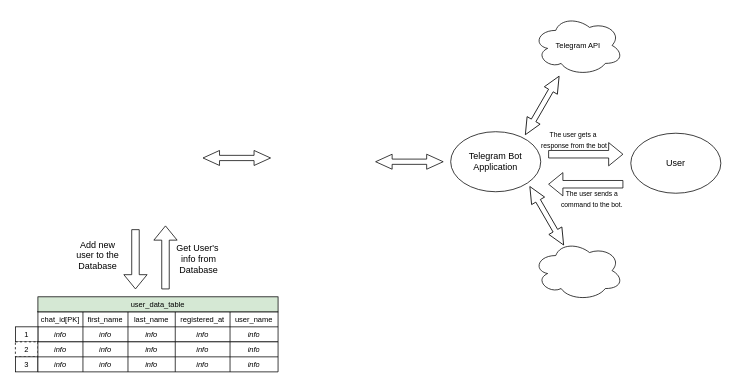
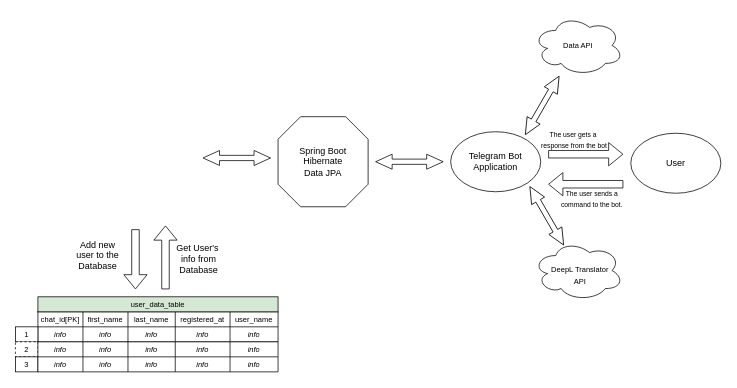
(578, 45) -> (578, 45)
none -> (323, 162)
none -> (579, 275)
